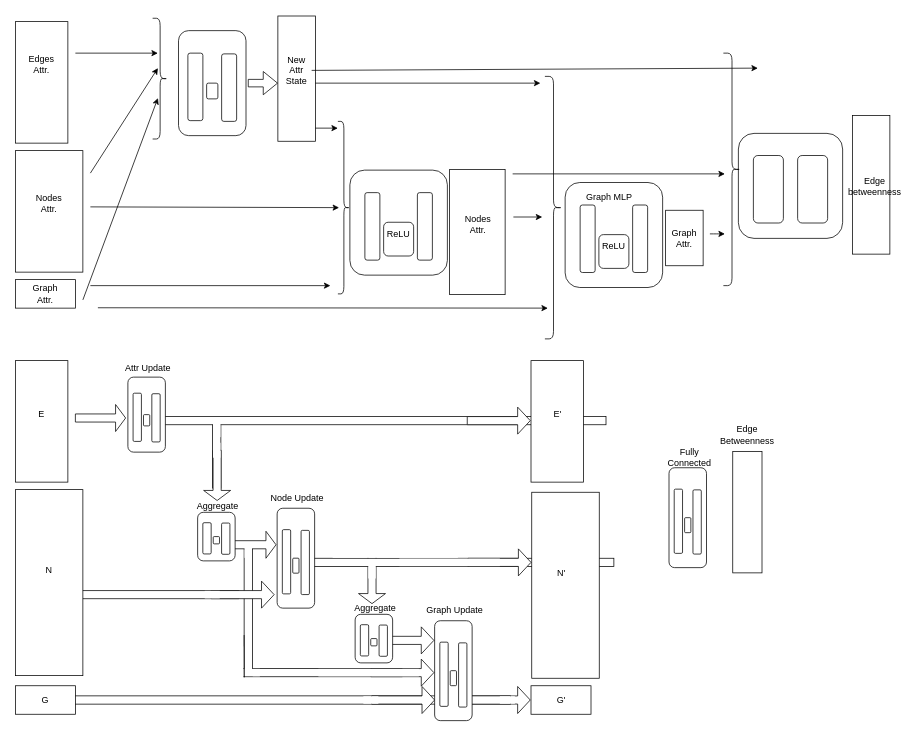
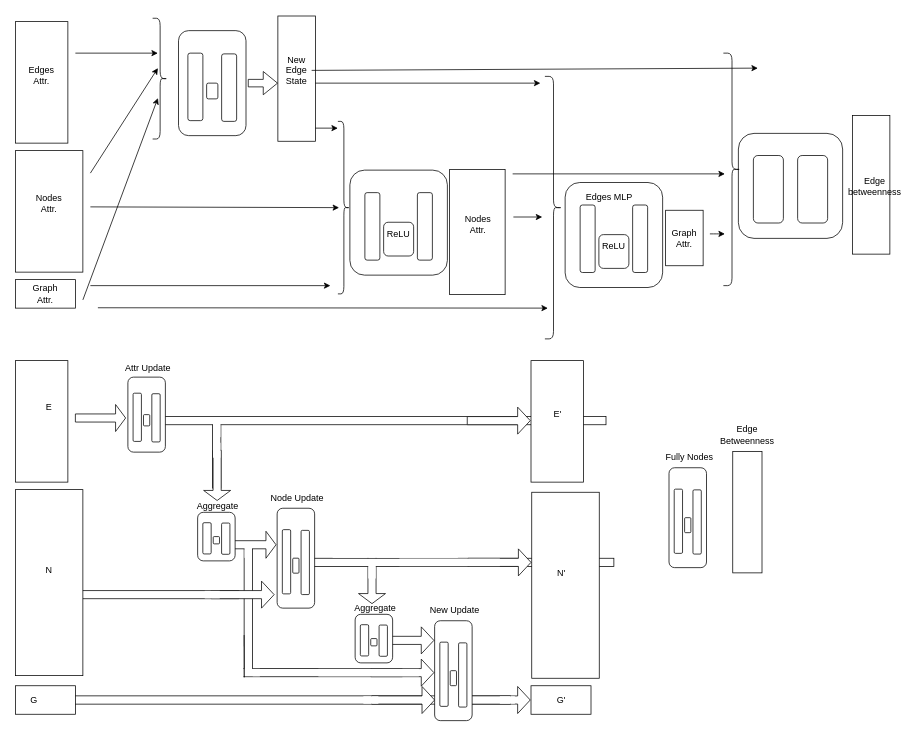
(42, 64) -> (42, 75)
(297, 70) -> (297, 70)
(609, 197) -> (609, 197)
(42, 414) -> (49, 407)
(690, 457) -> (690, 457)
(455, 610) -> (455, 610)
(45, 700) -> (34, 700)
